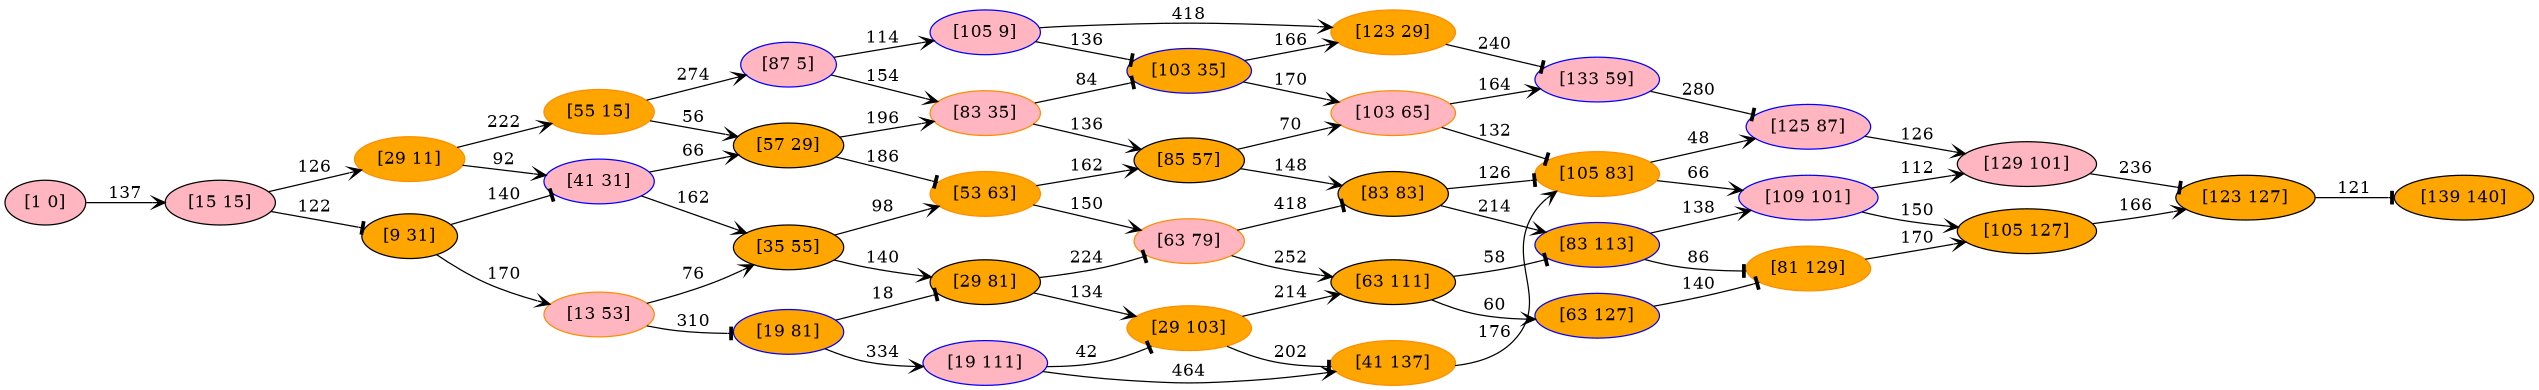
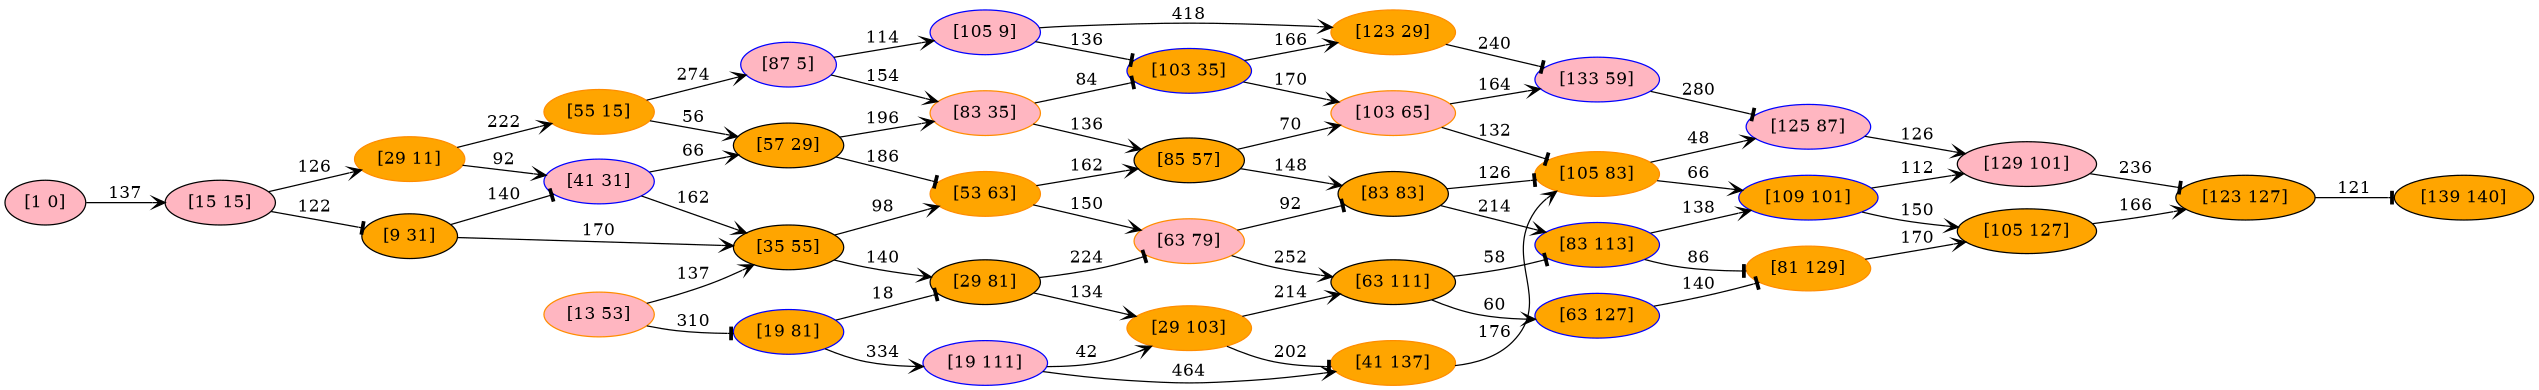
(1808, 198) -> (1808, 198)
(1291, 204) -> (1291, 204)
(694, 274) -> (694, 274)
(485, 282) -> (589, 241)
(1097, 363) -> (1097, 363)
